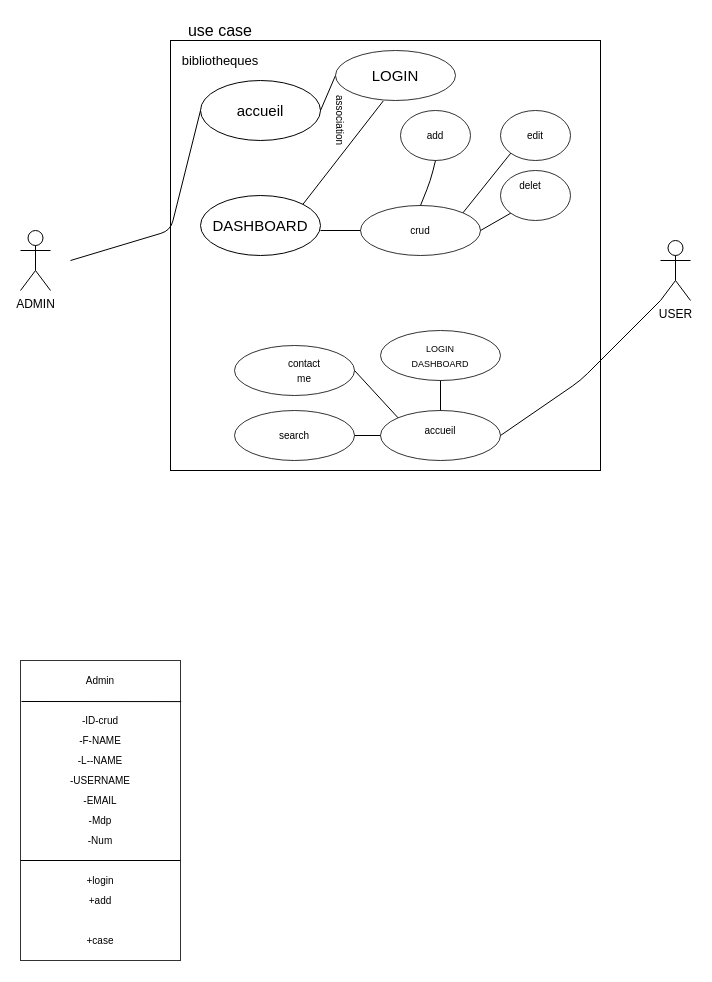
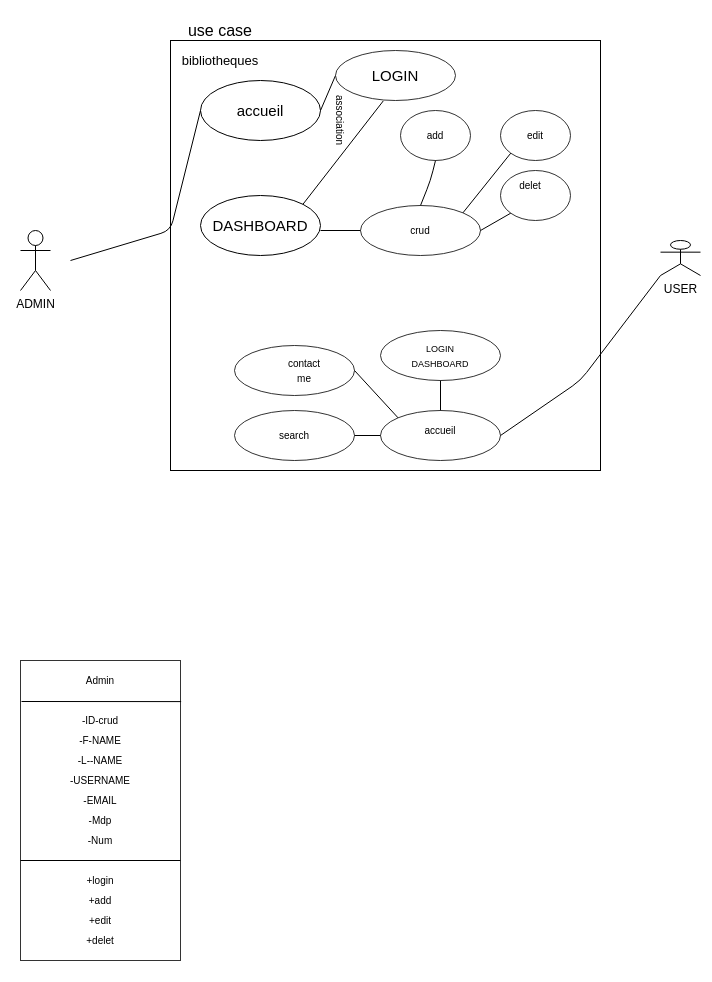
(676, 271) -> (681, 258)
none -> (101, 921)
(101, 941) -> (101, 941)
